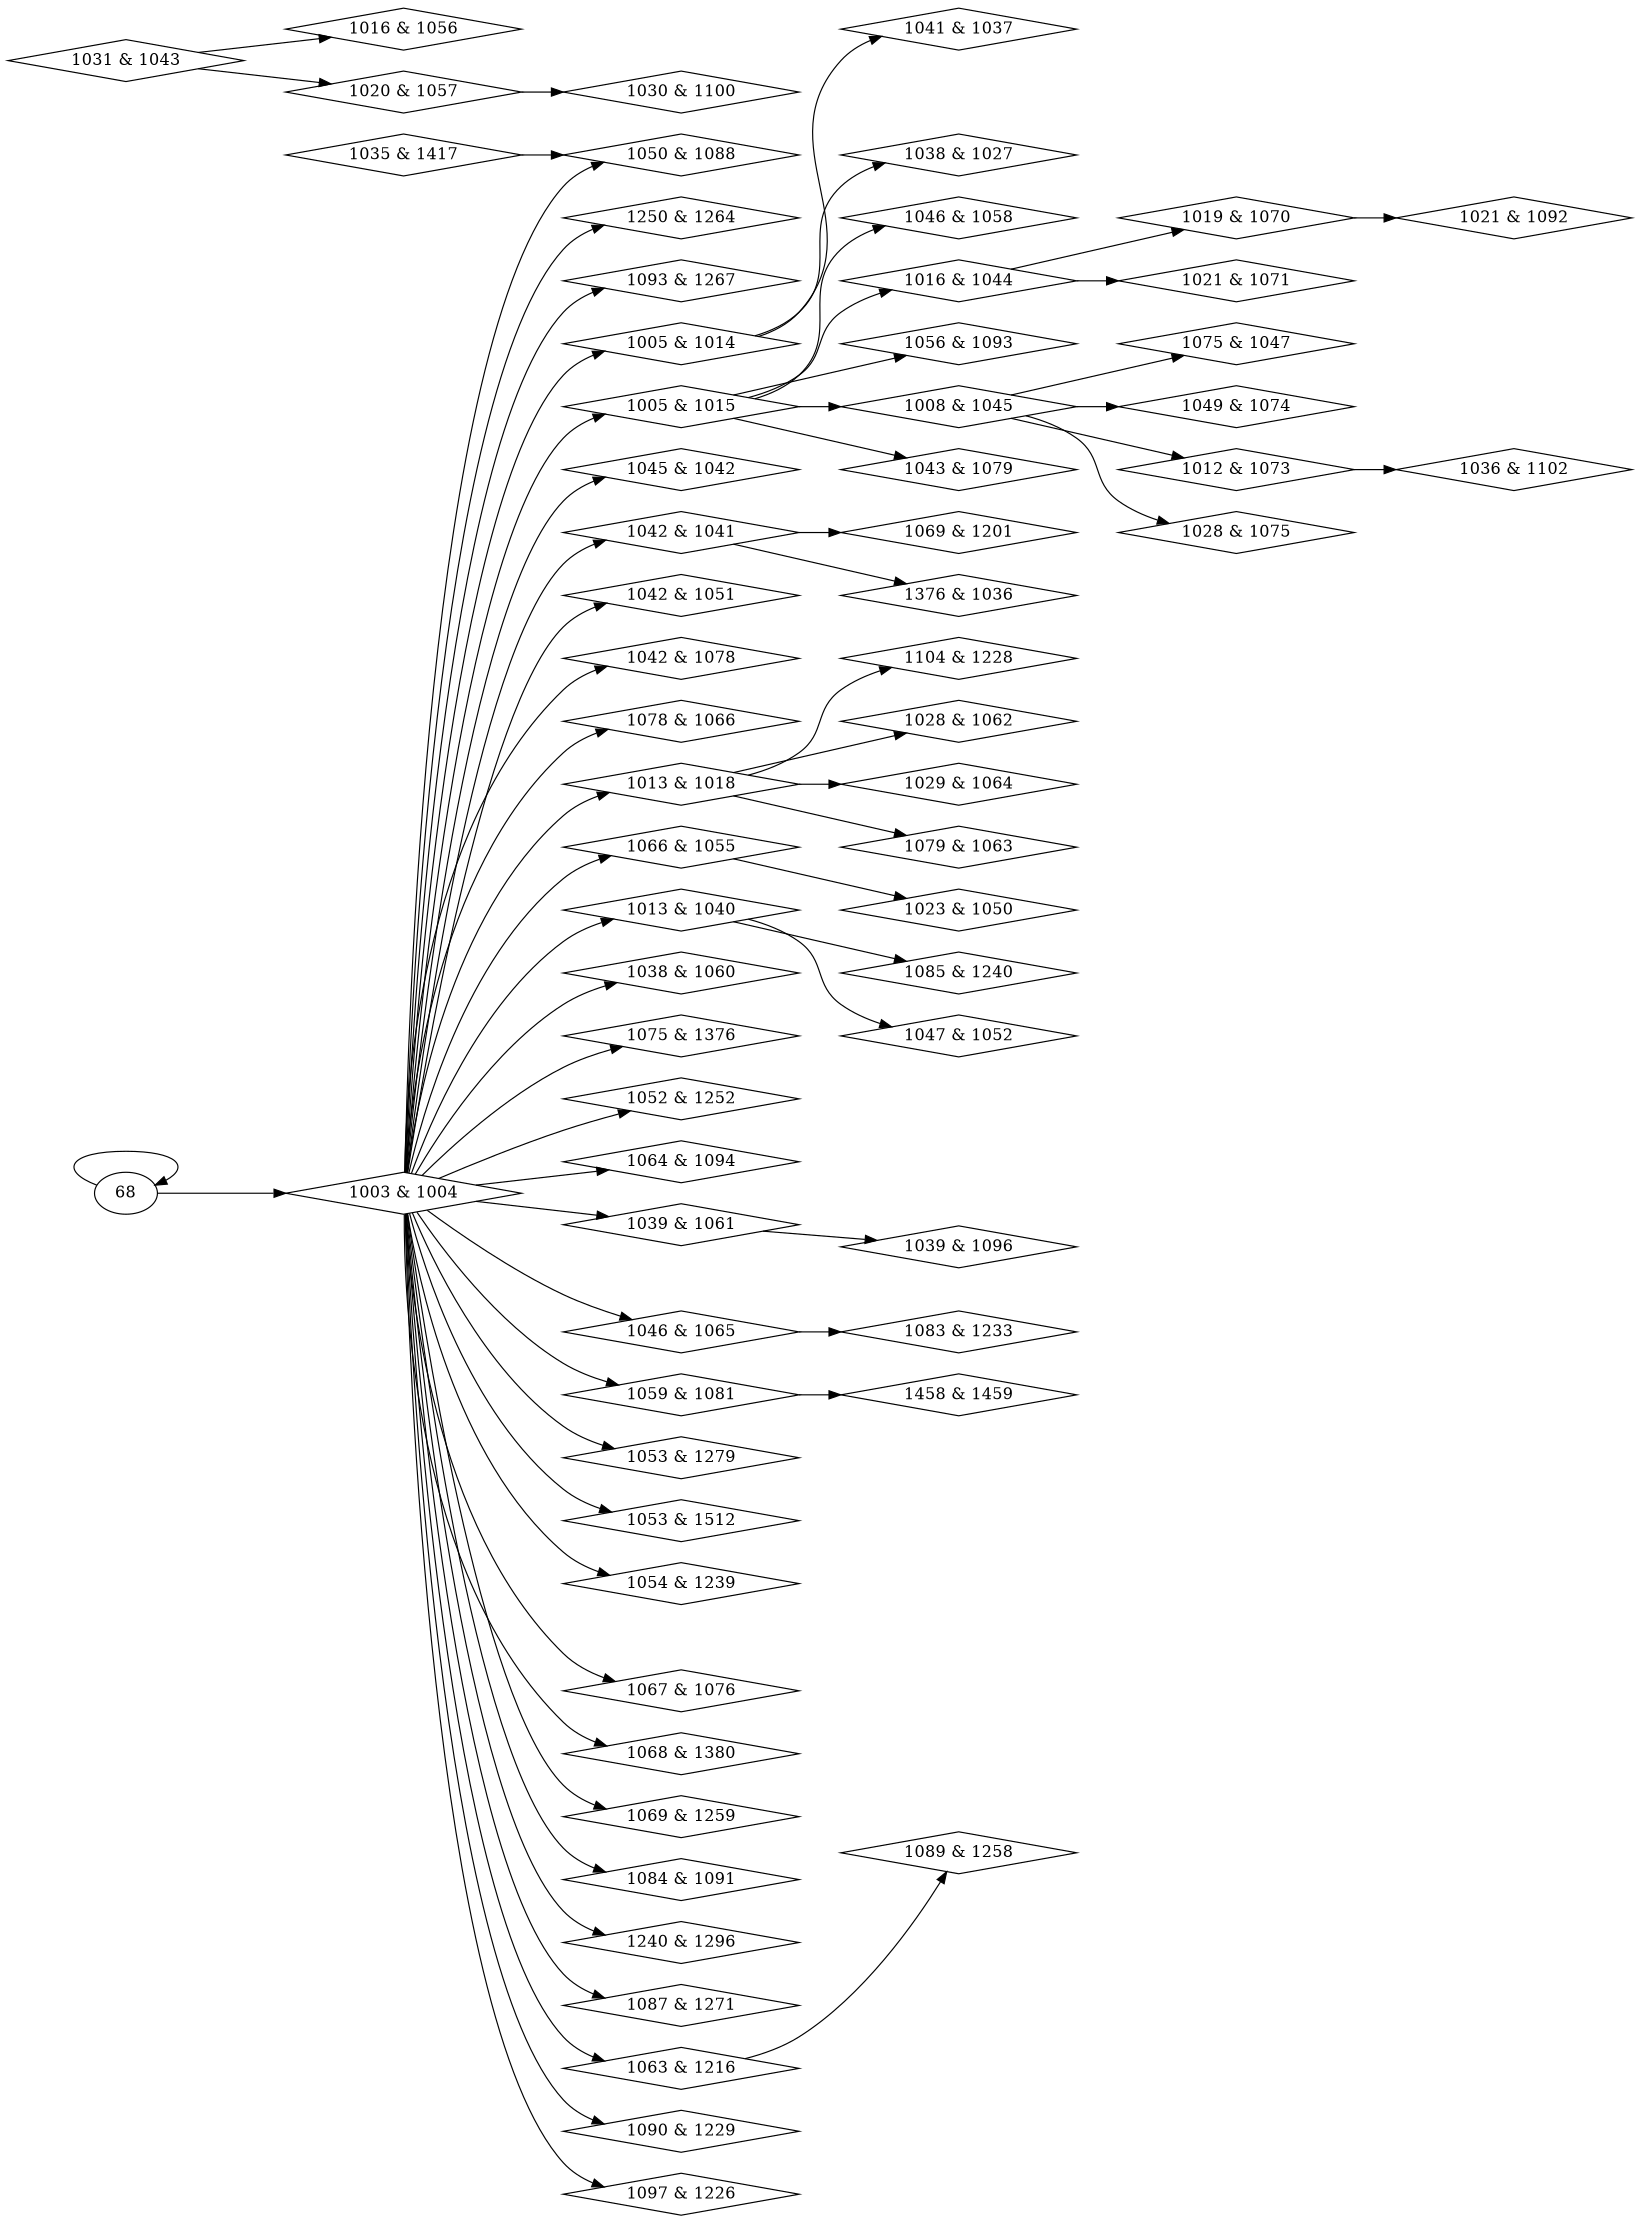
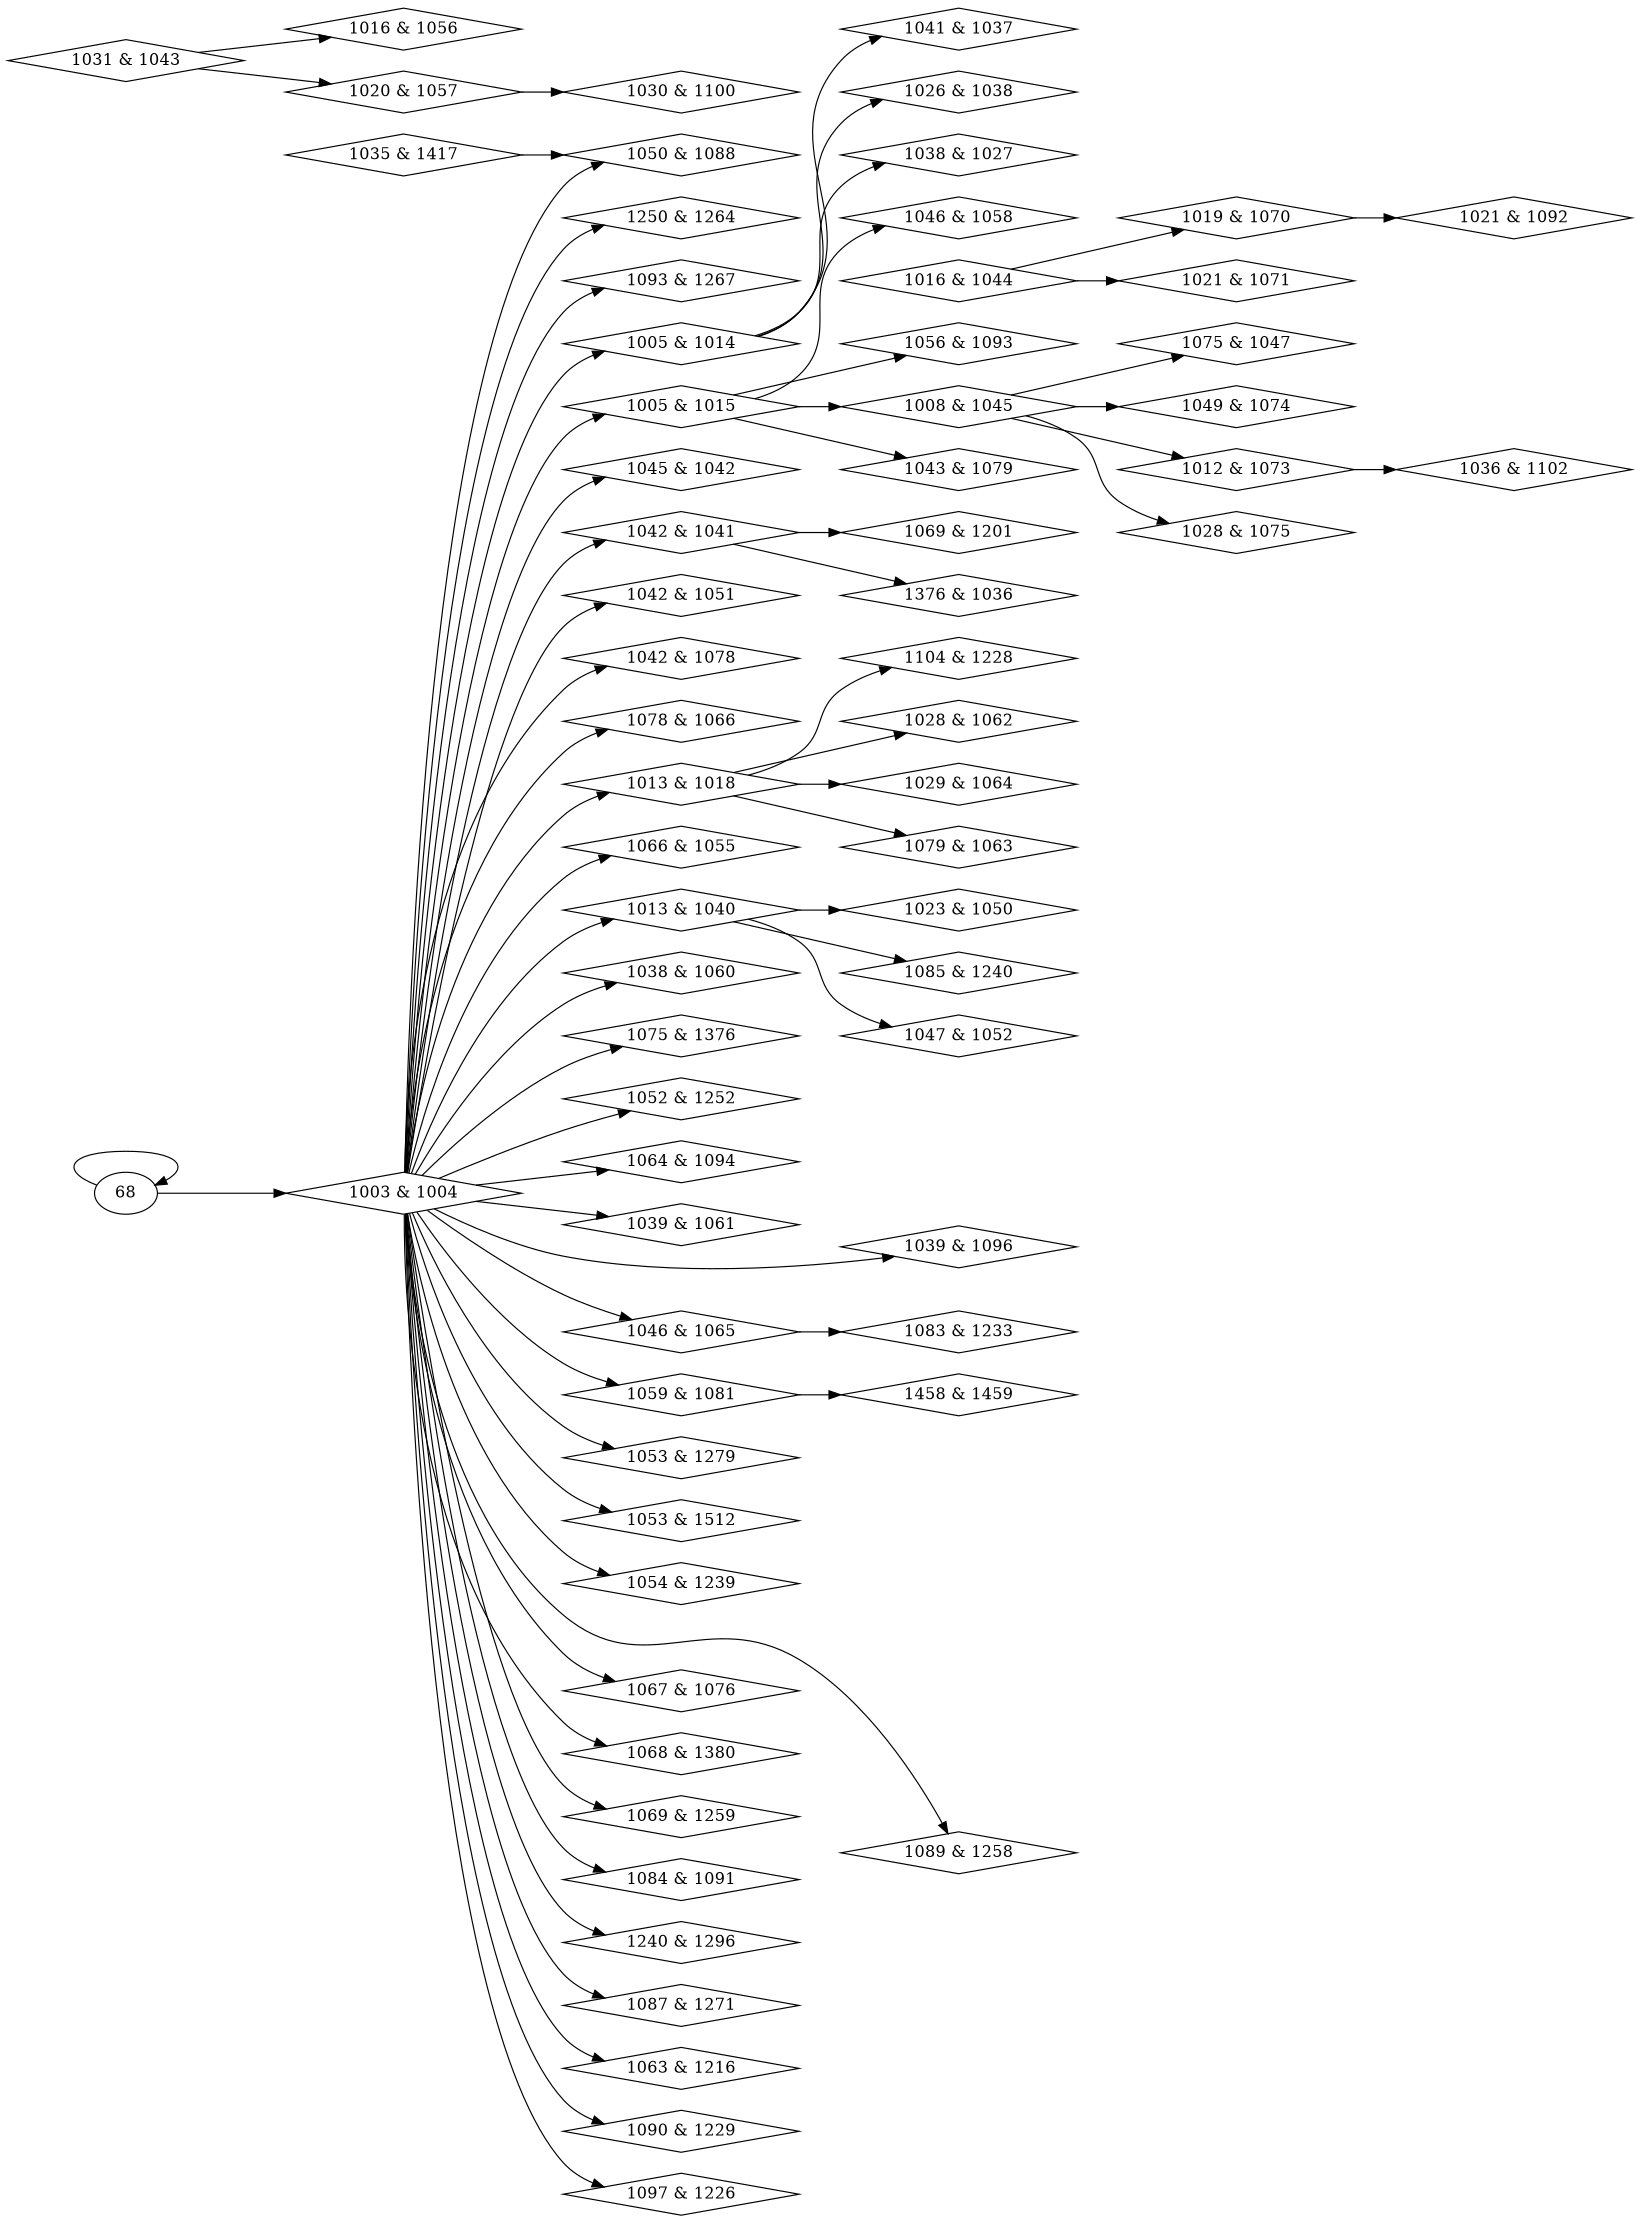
none -> (959, 92)
(828, 325) -> none
(814, 877) -> (814, 910)
(814, 1235) -> (654, 1267)
(858, 1988) -> (574, 1622)
